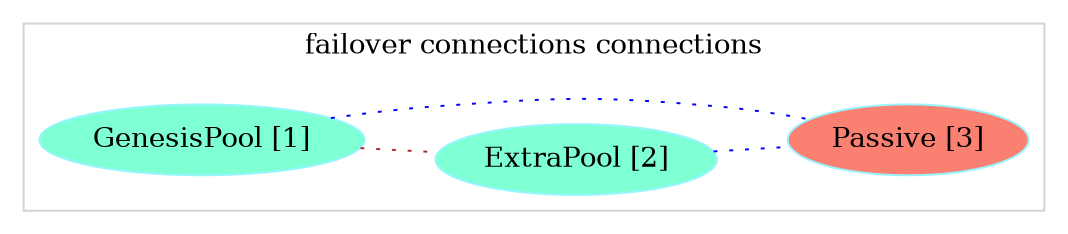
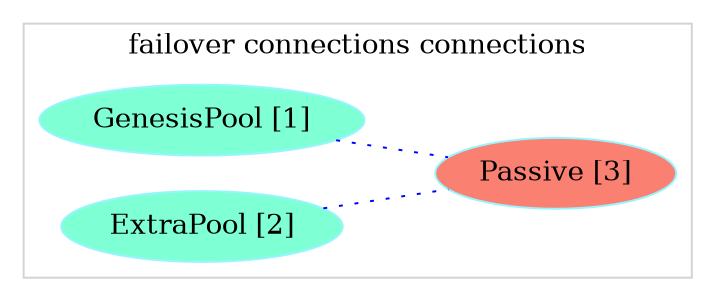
(399, 150) -> none
